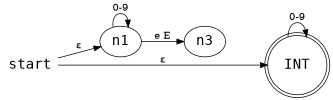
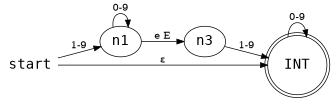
(79, 45) -> (79, 45)
none -> (243, 51)
